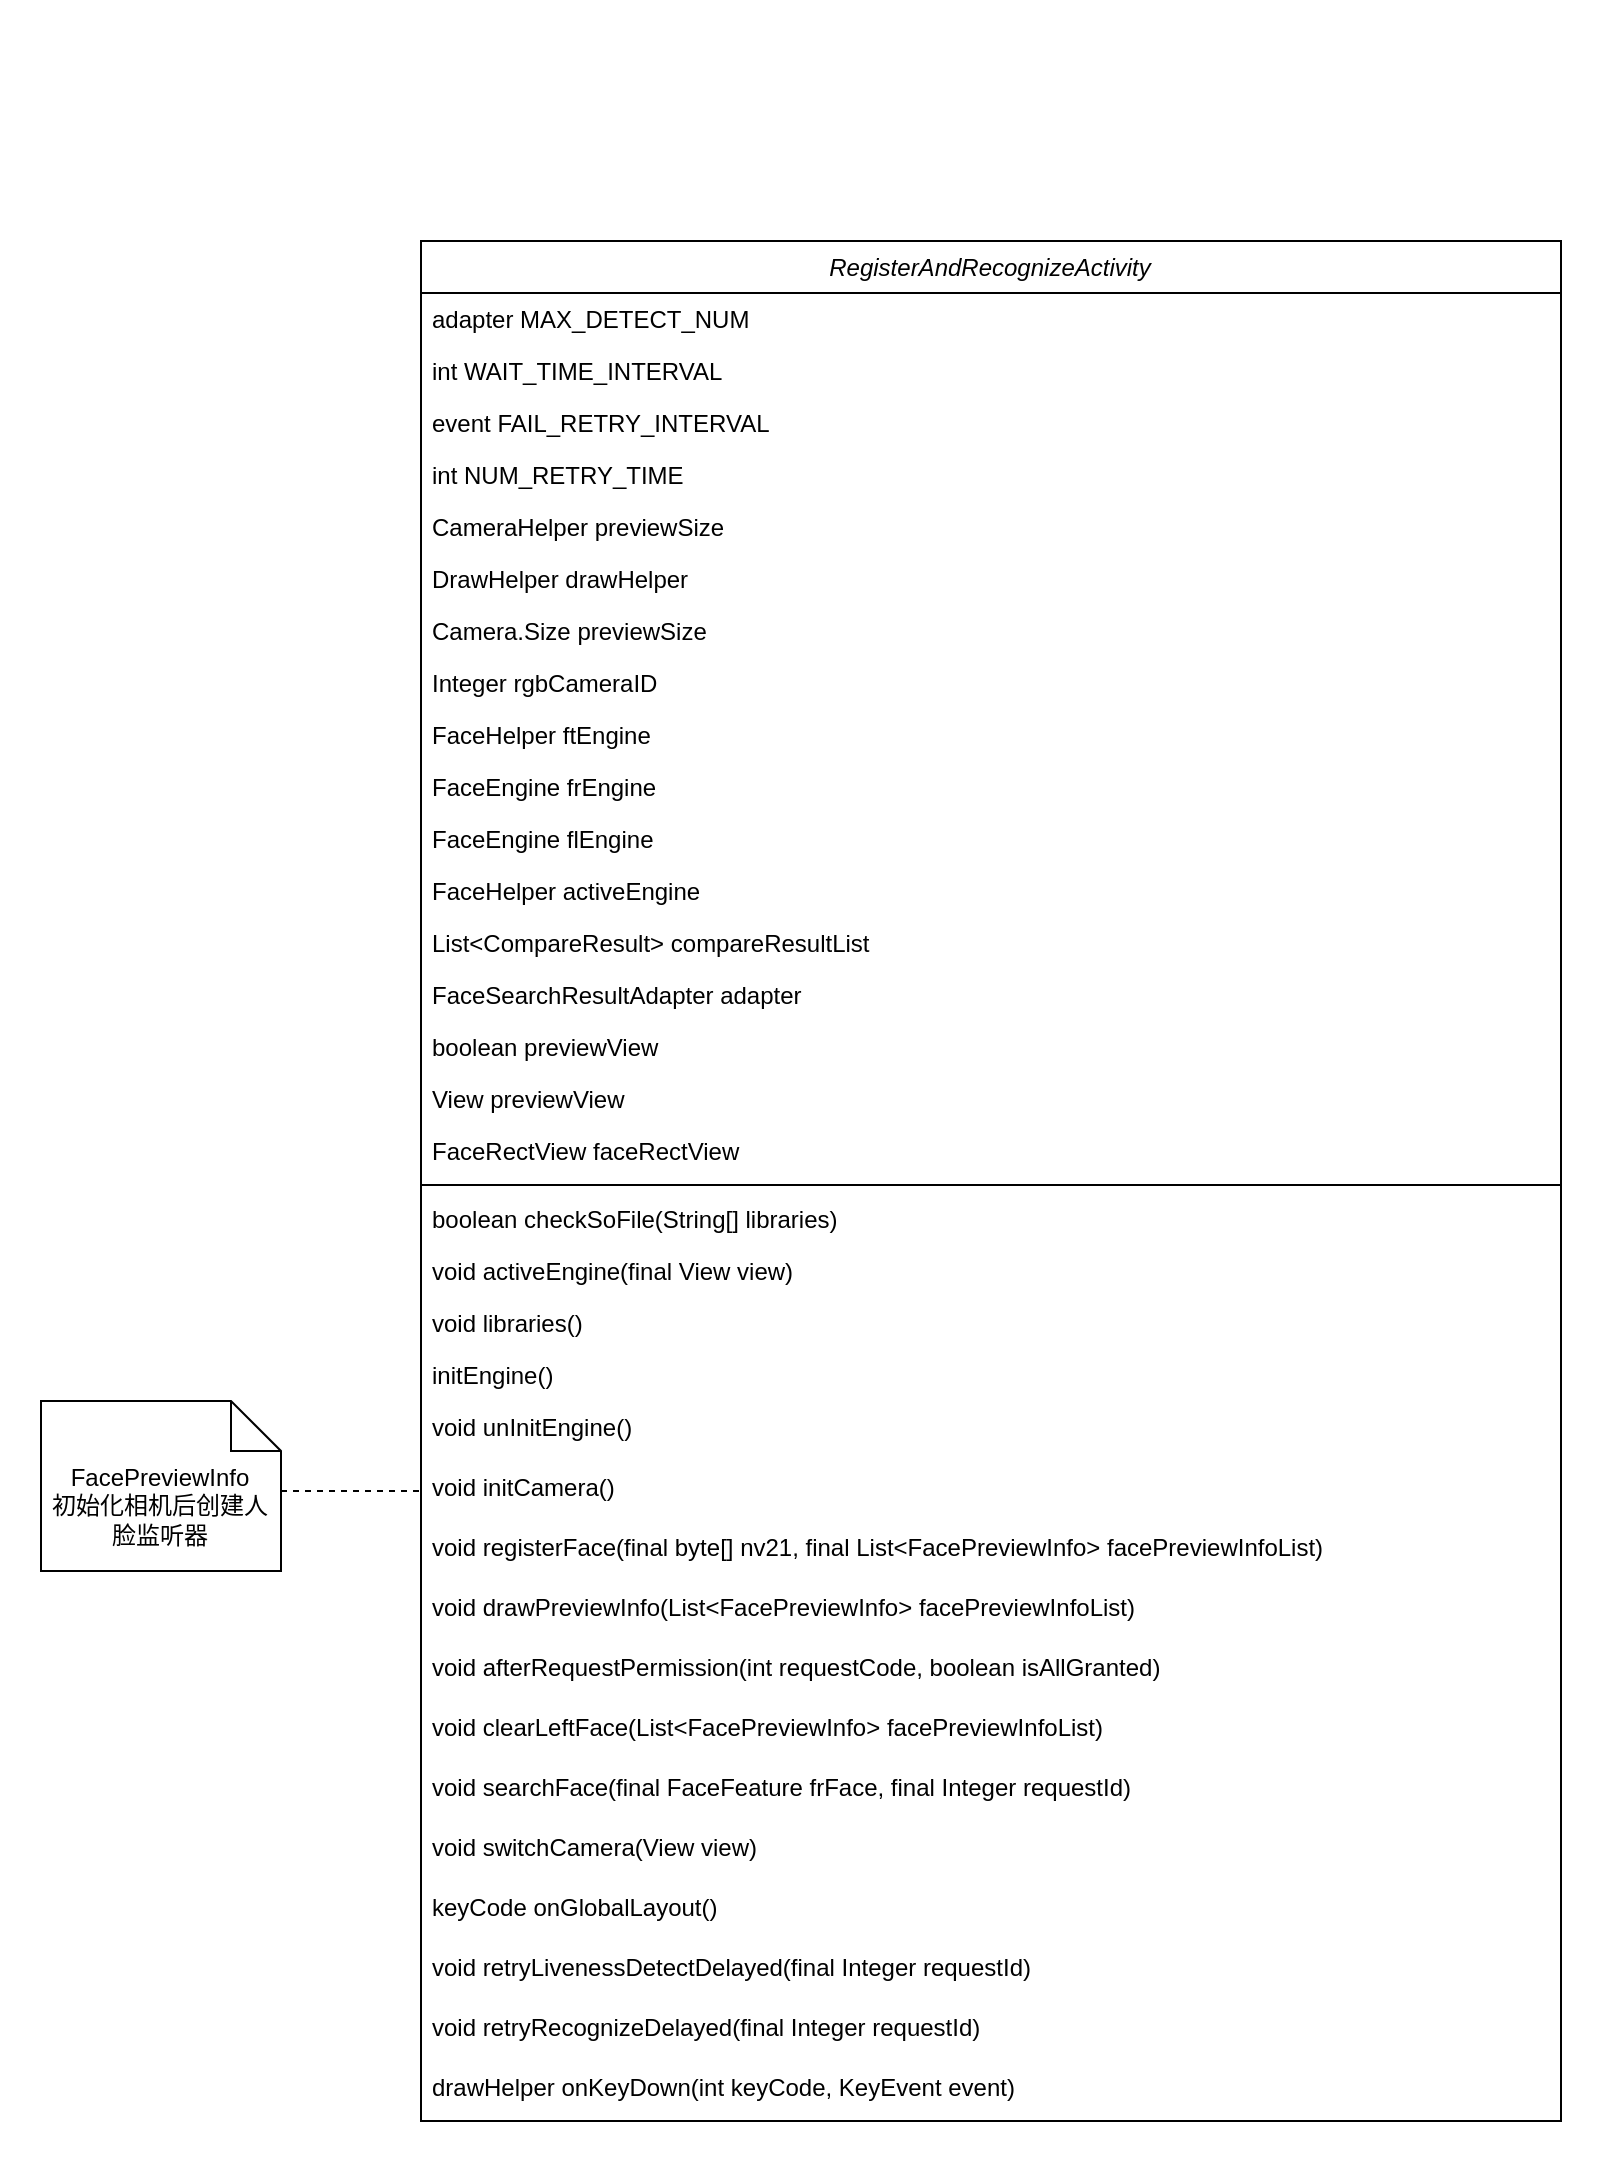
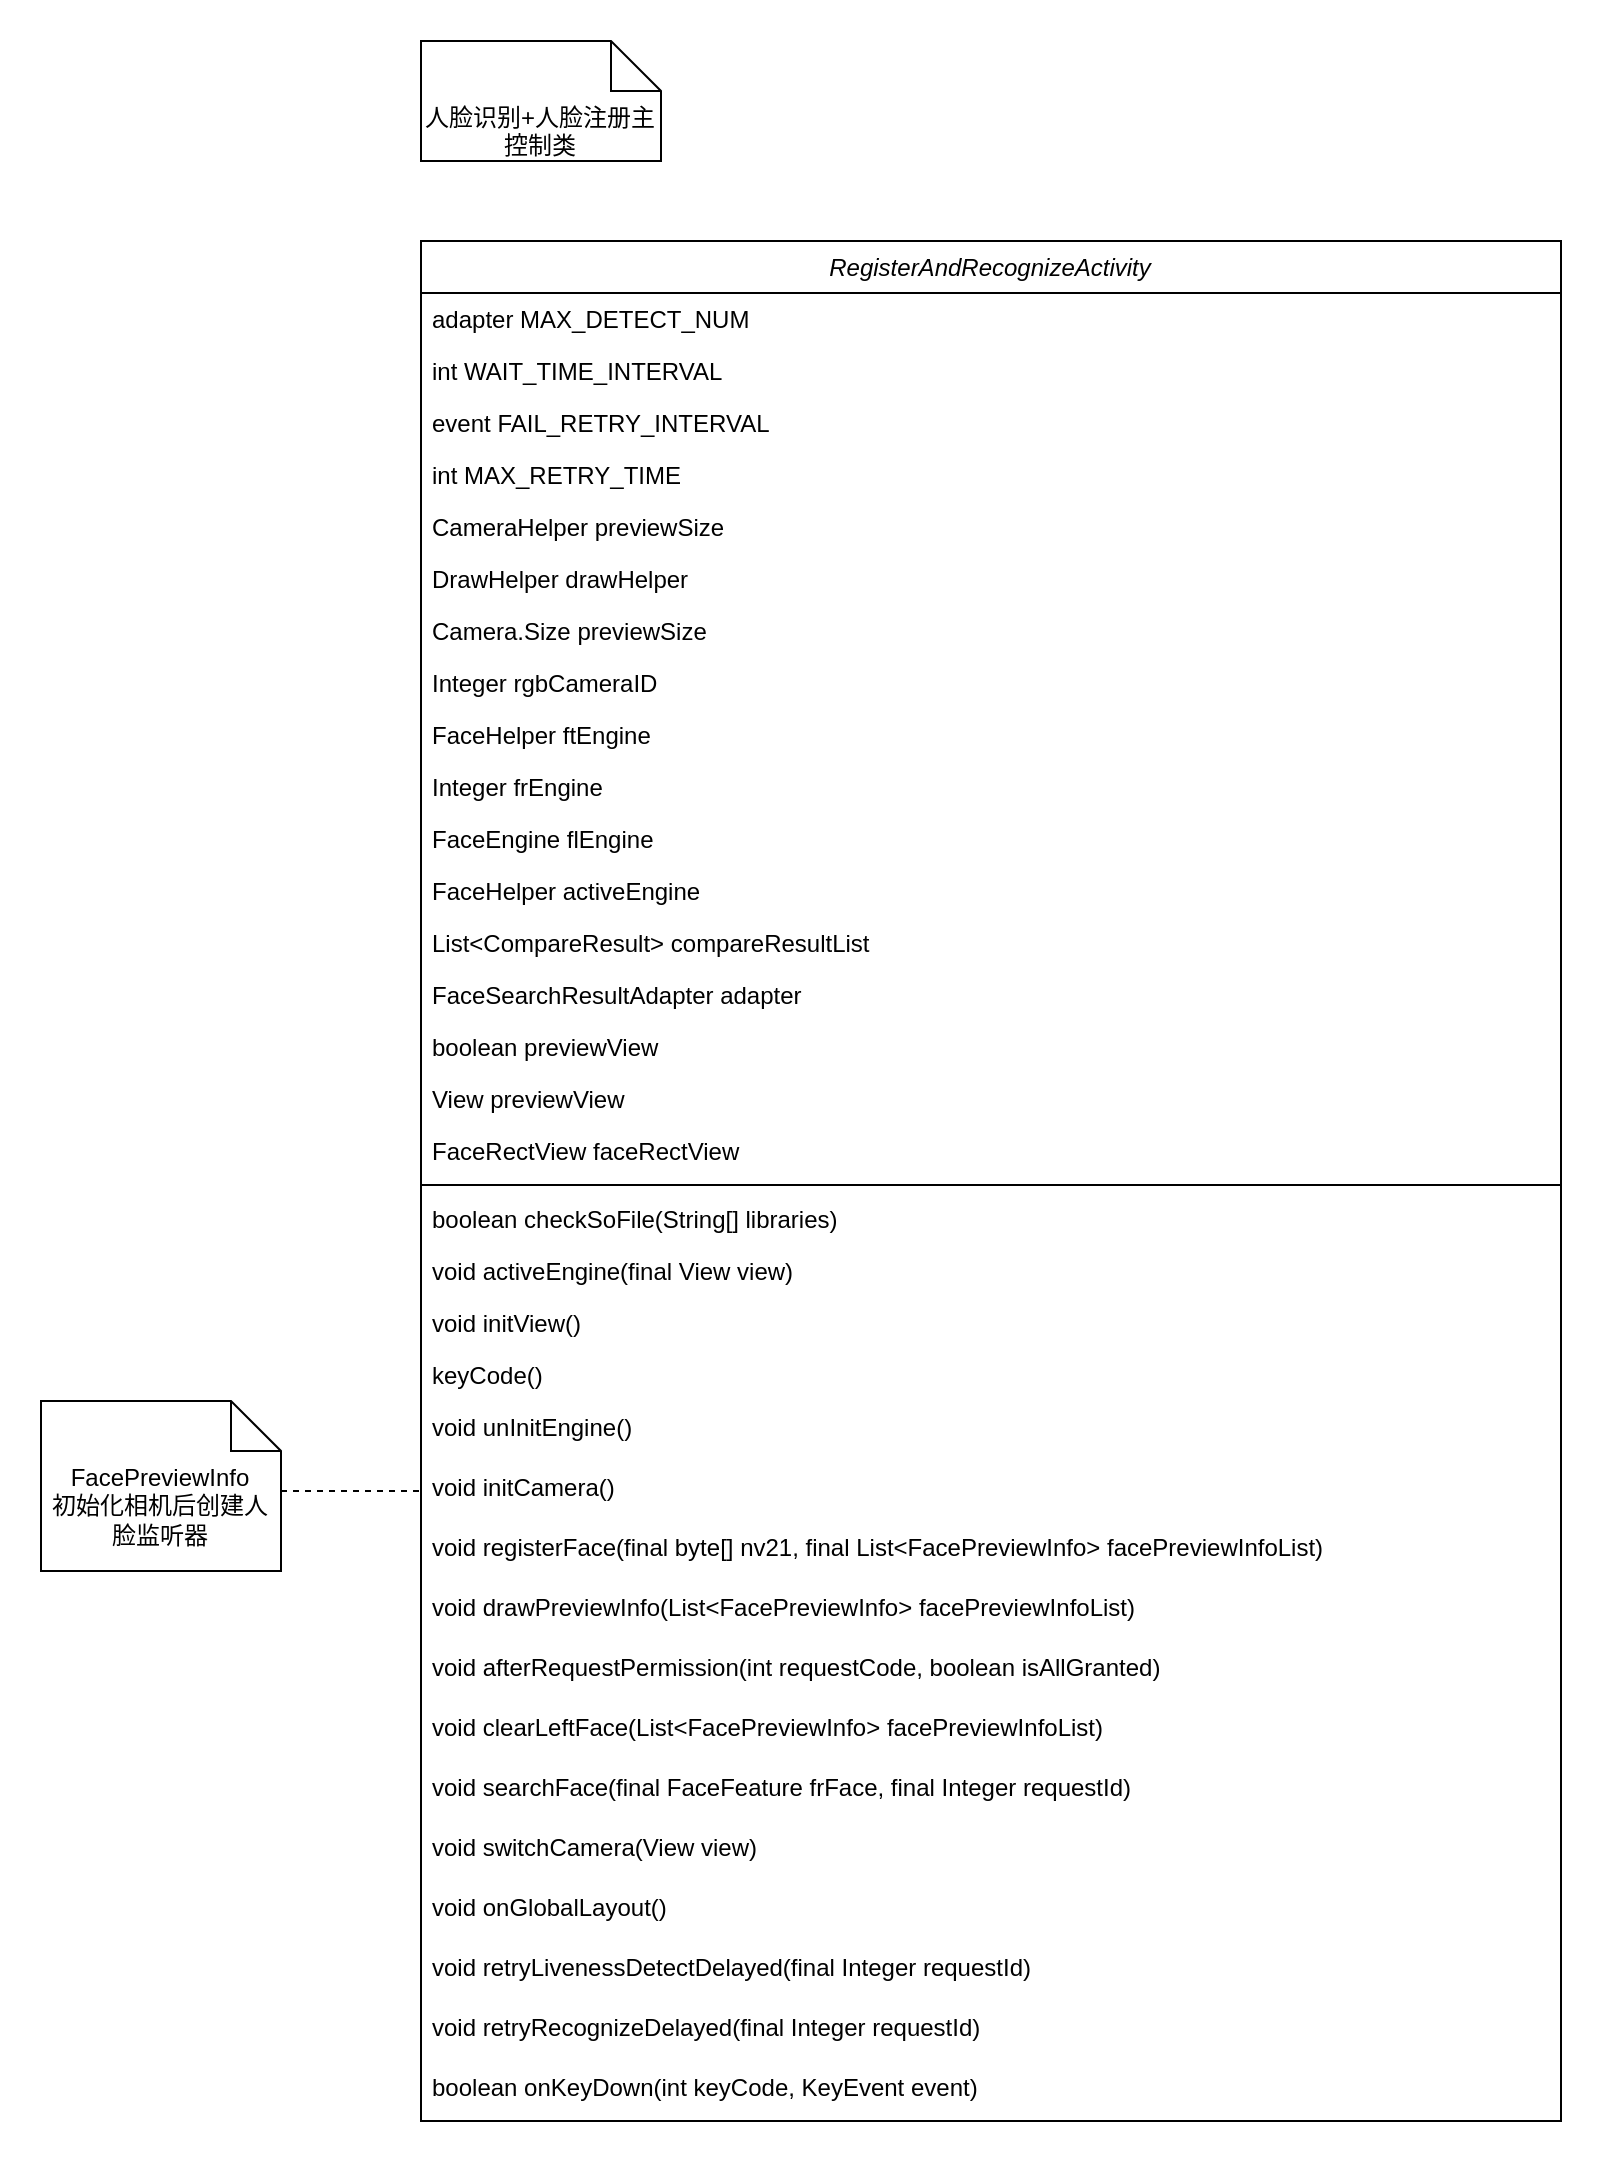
none -> (541, 101)
(547, 476) -> (547, 476)
(550, 788) -> (533, 788)
(524, 1324) -> (517, 1324)
(503, 1376) -> (492, 1376)
(584, 1908) -> (561, 1908)
(739, 2088) -> (719, 2088)
